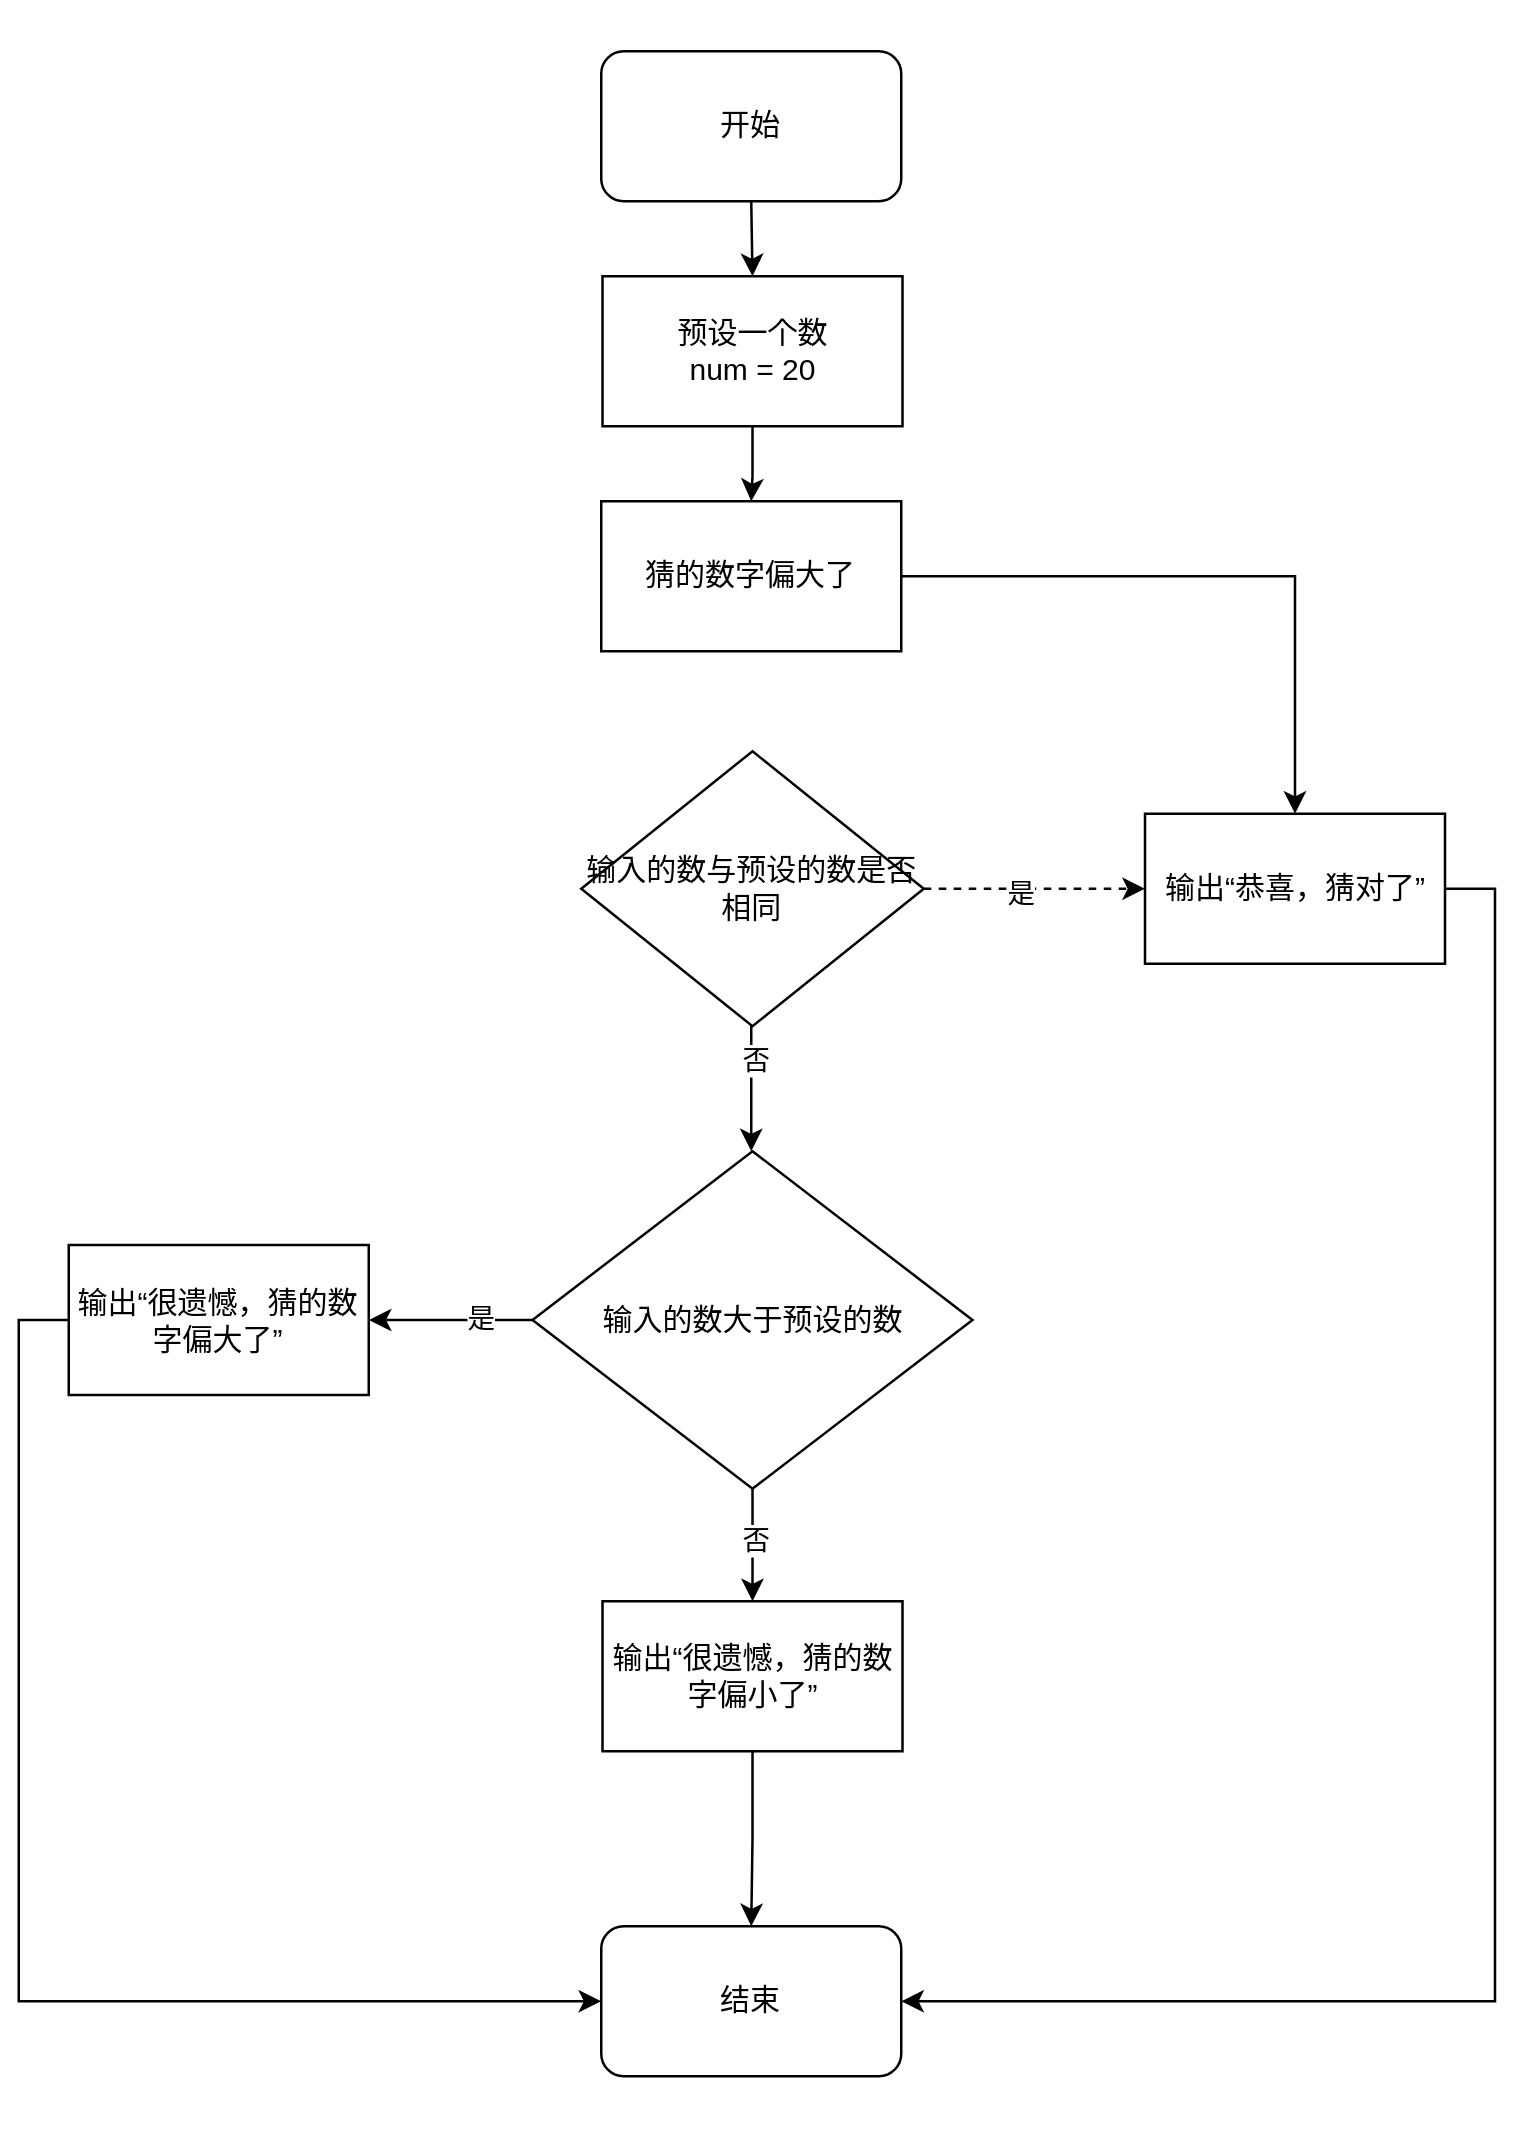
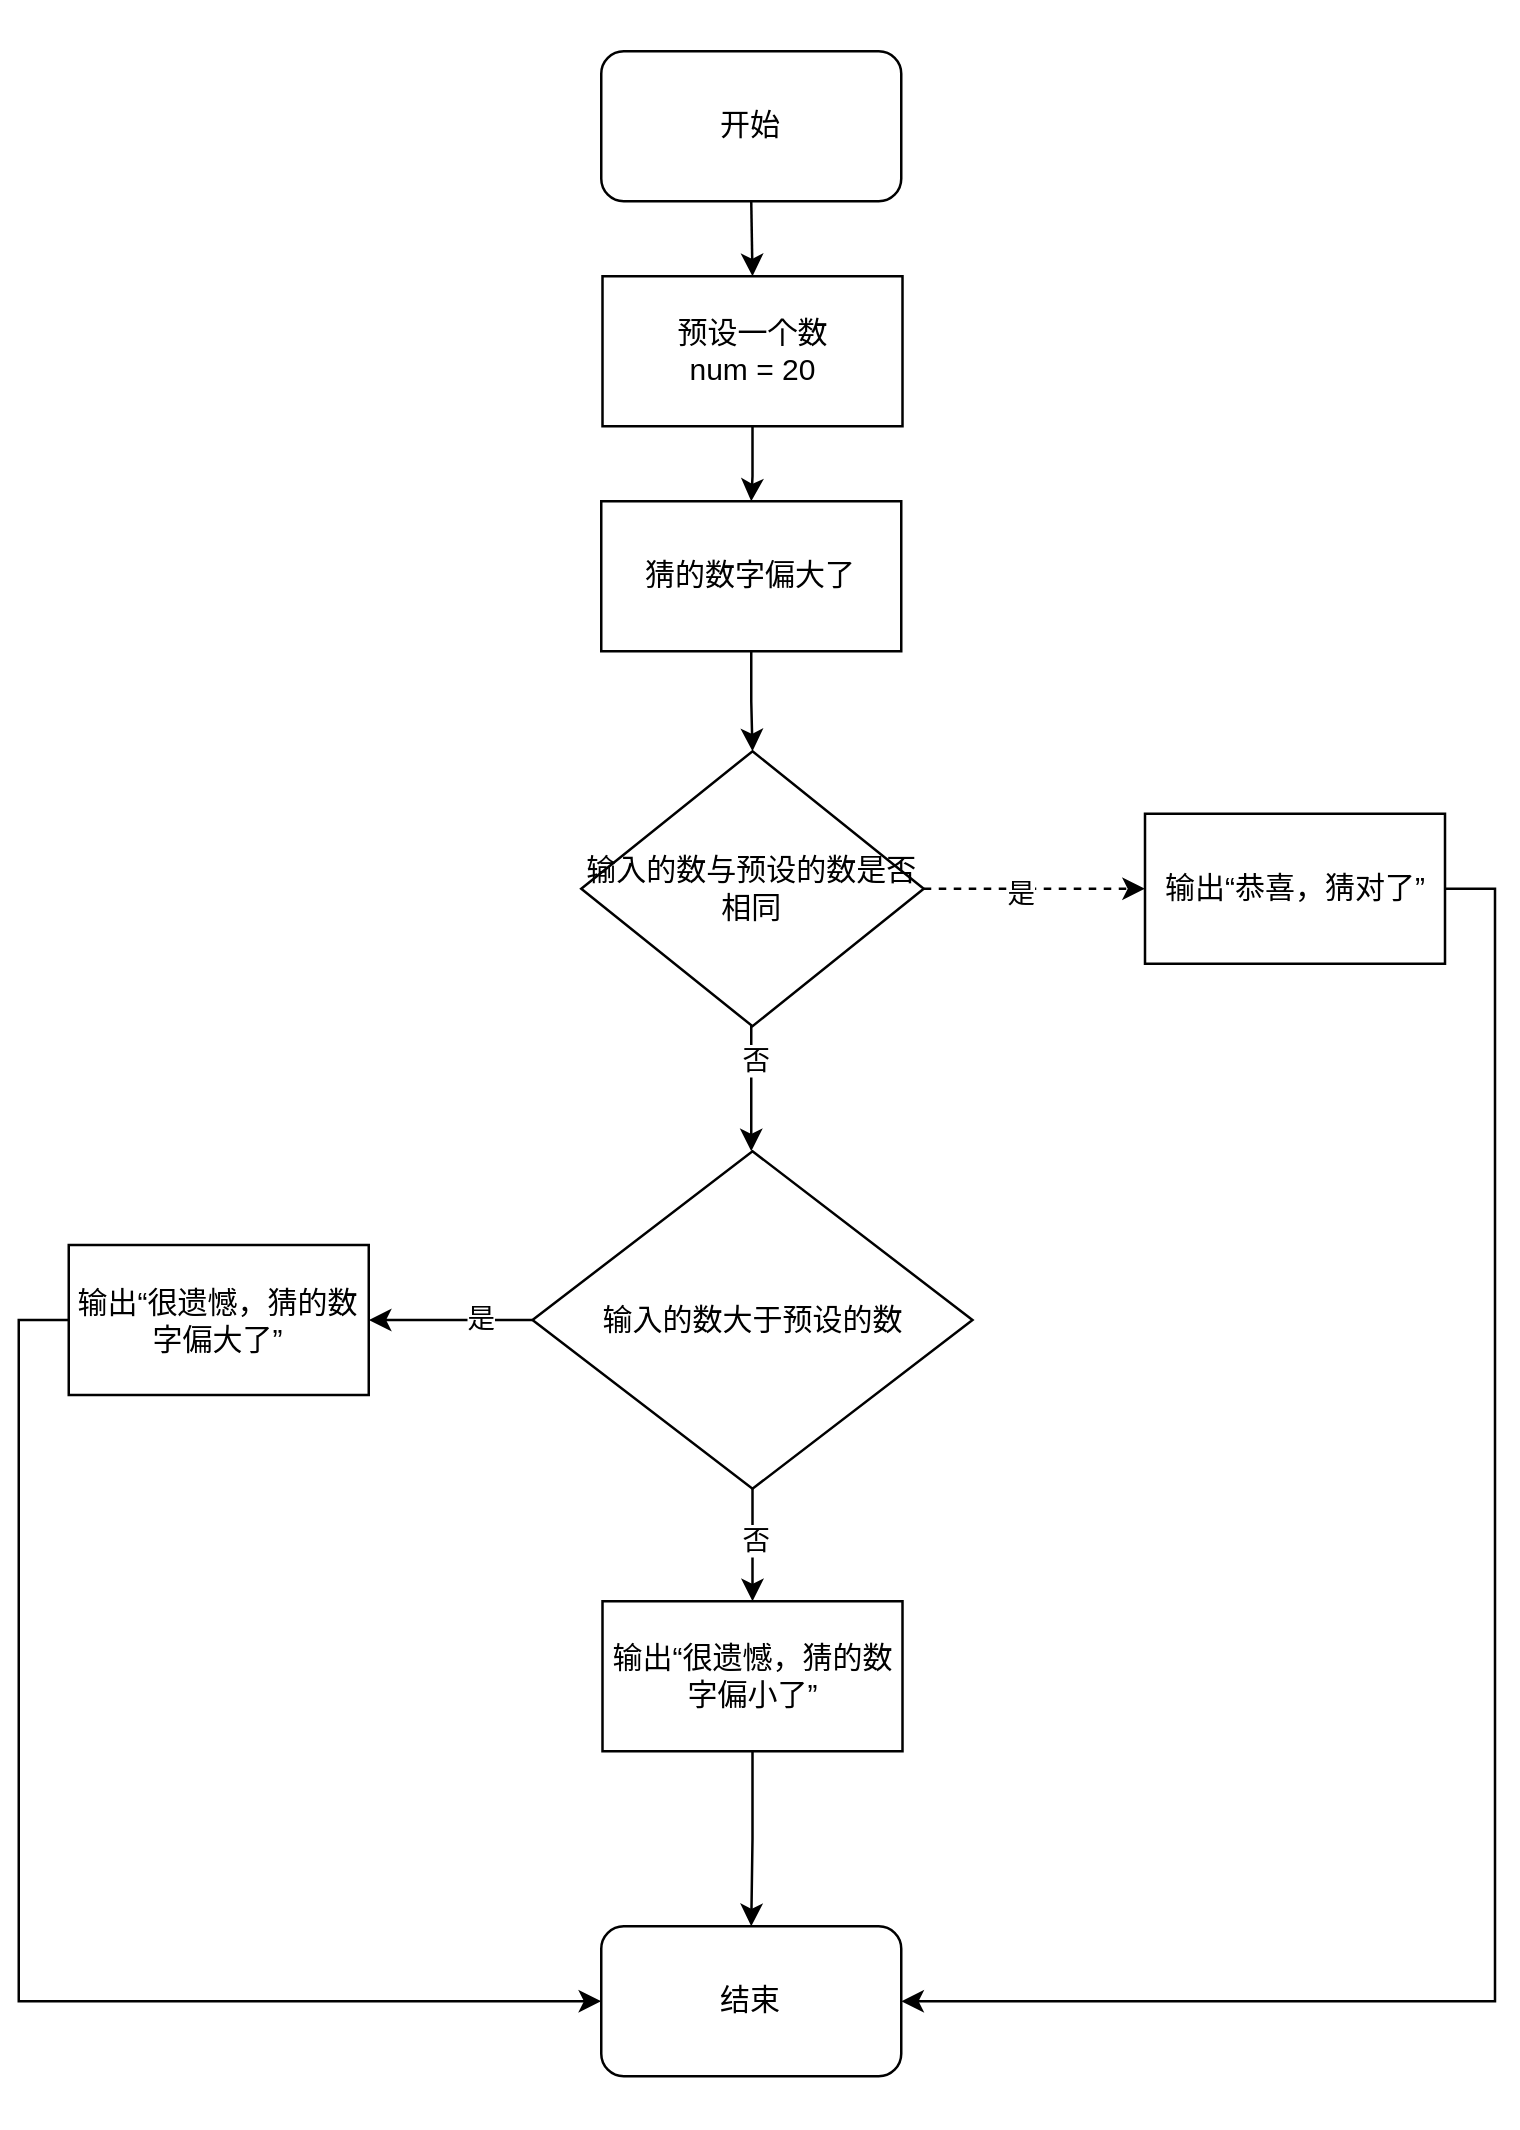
(1209, 576) -> (751, 693)
